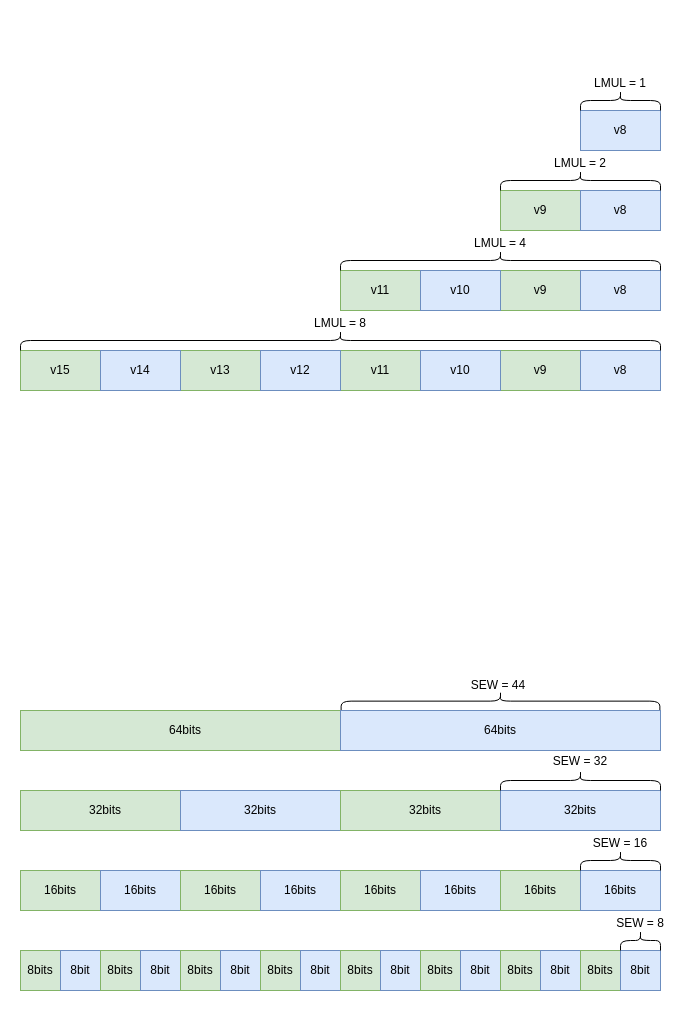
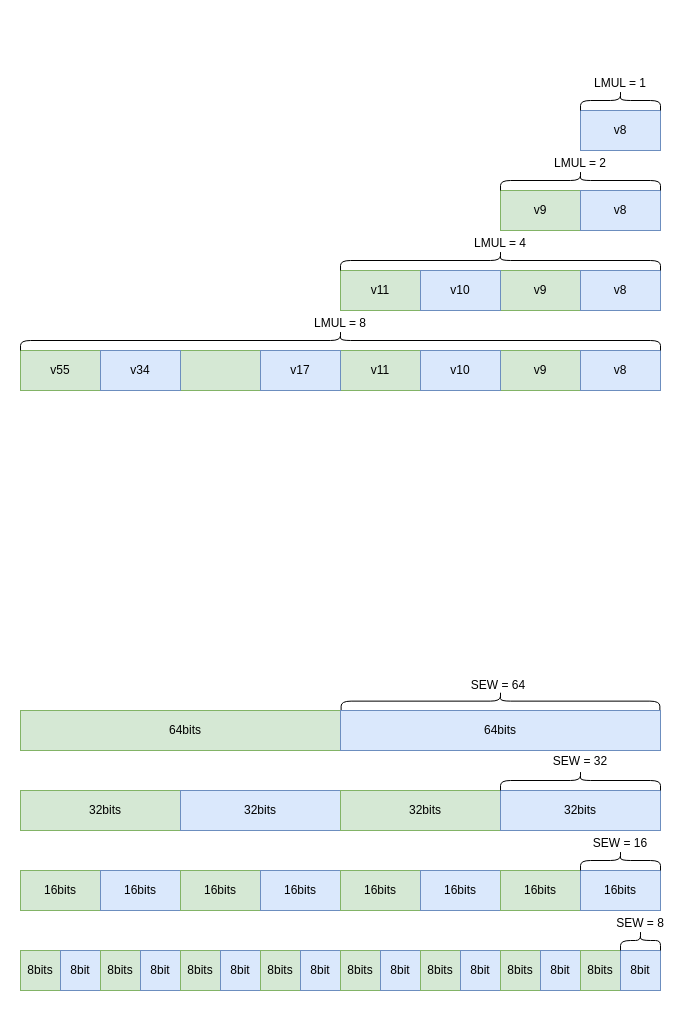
(61, 371) -> (61, 371)
(141, 371) -> (141, 371)
(221, 371) -> none
(301, 371) -> (301, 371)
(499, 686) -> (499, 686)
